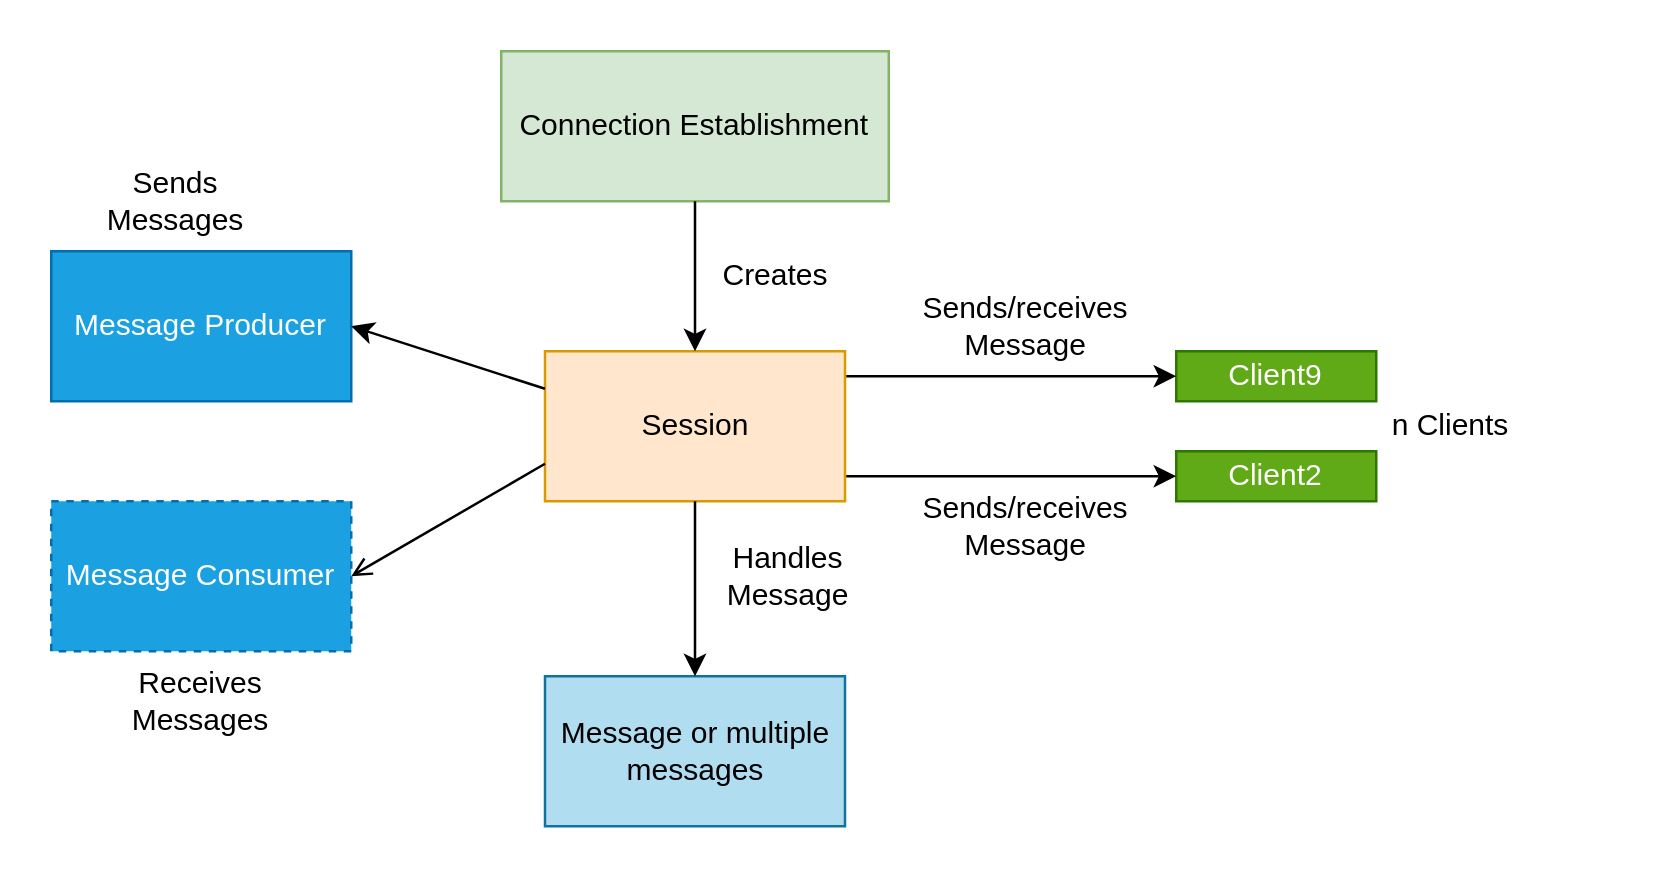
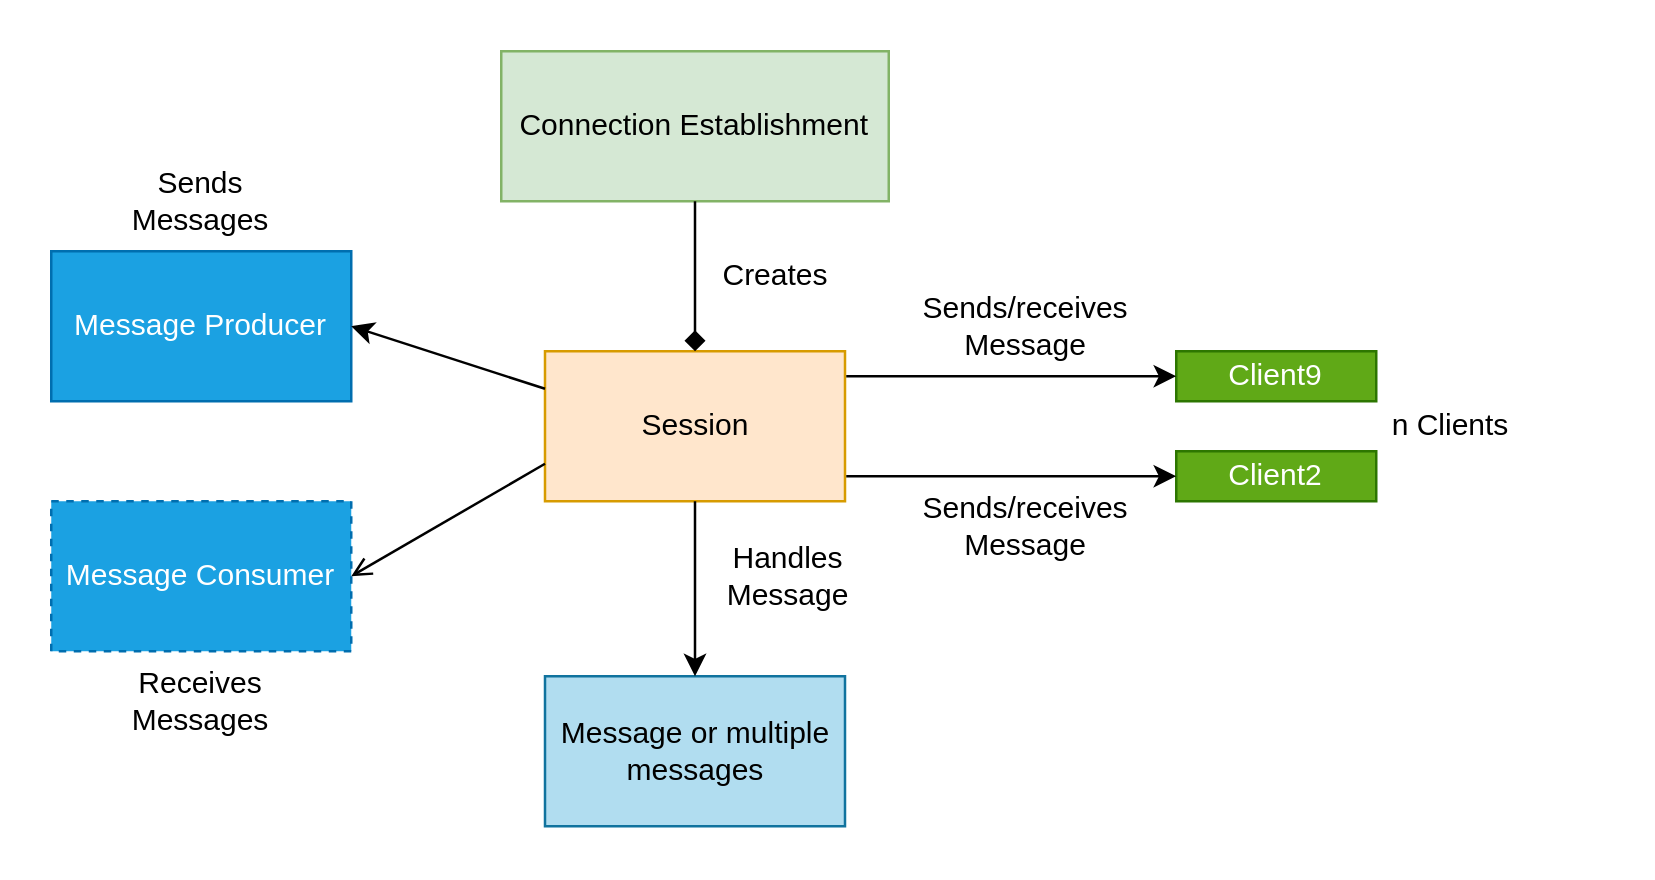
(176, 201) -> (201, 201)
(695, 332) -> (695, 331)
